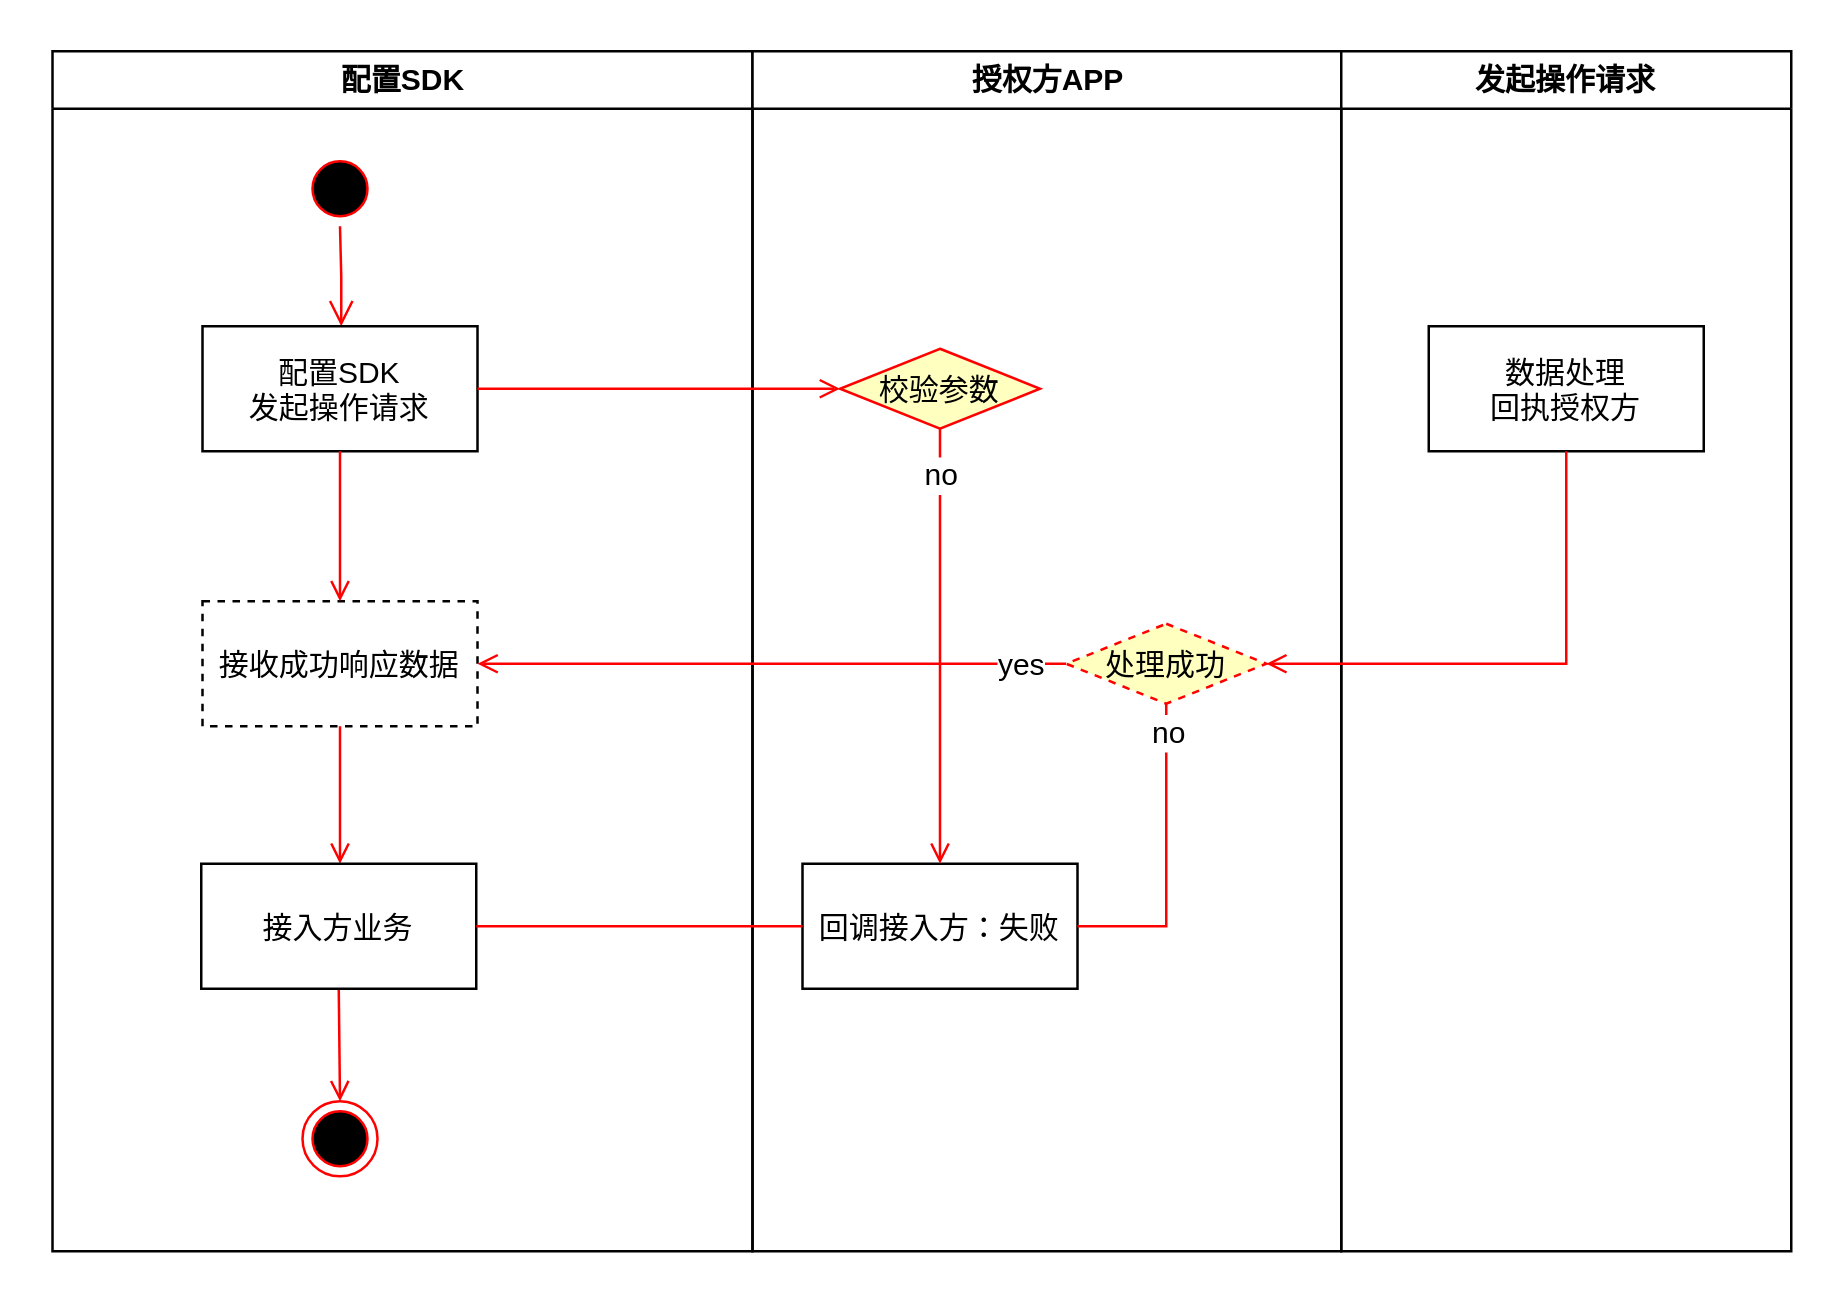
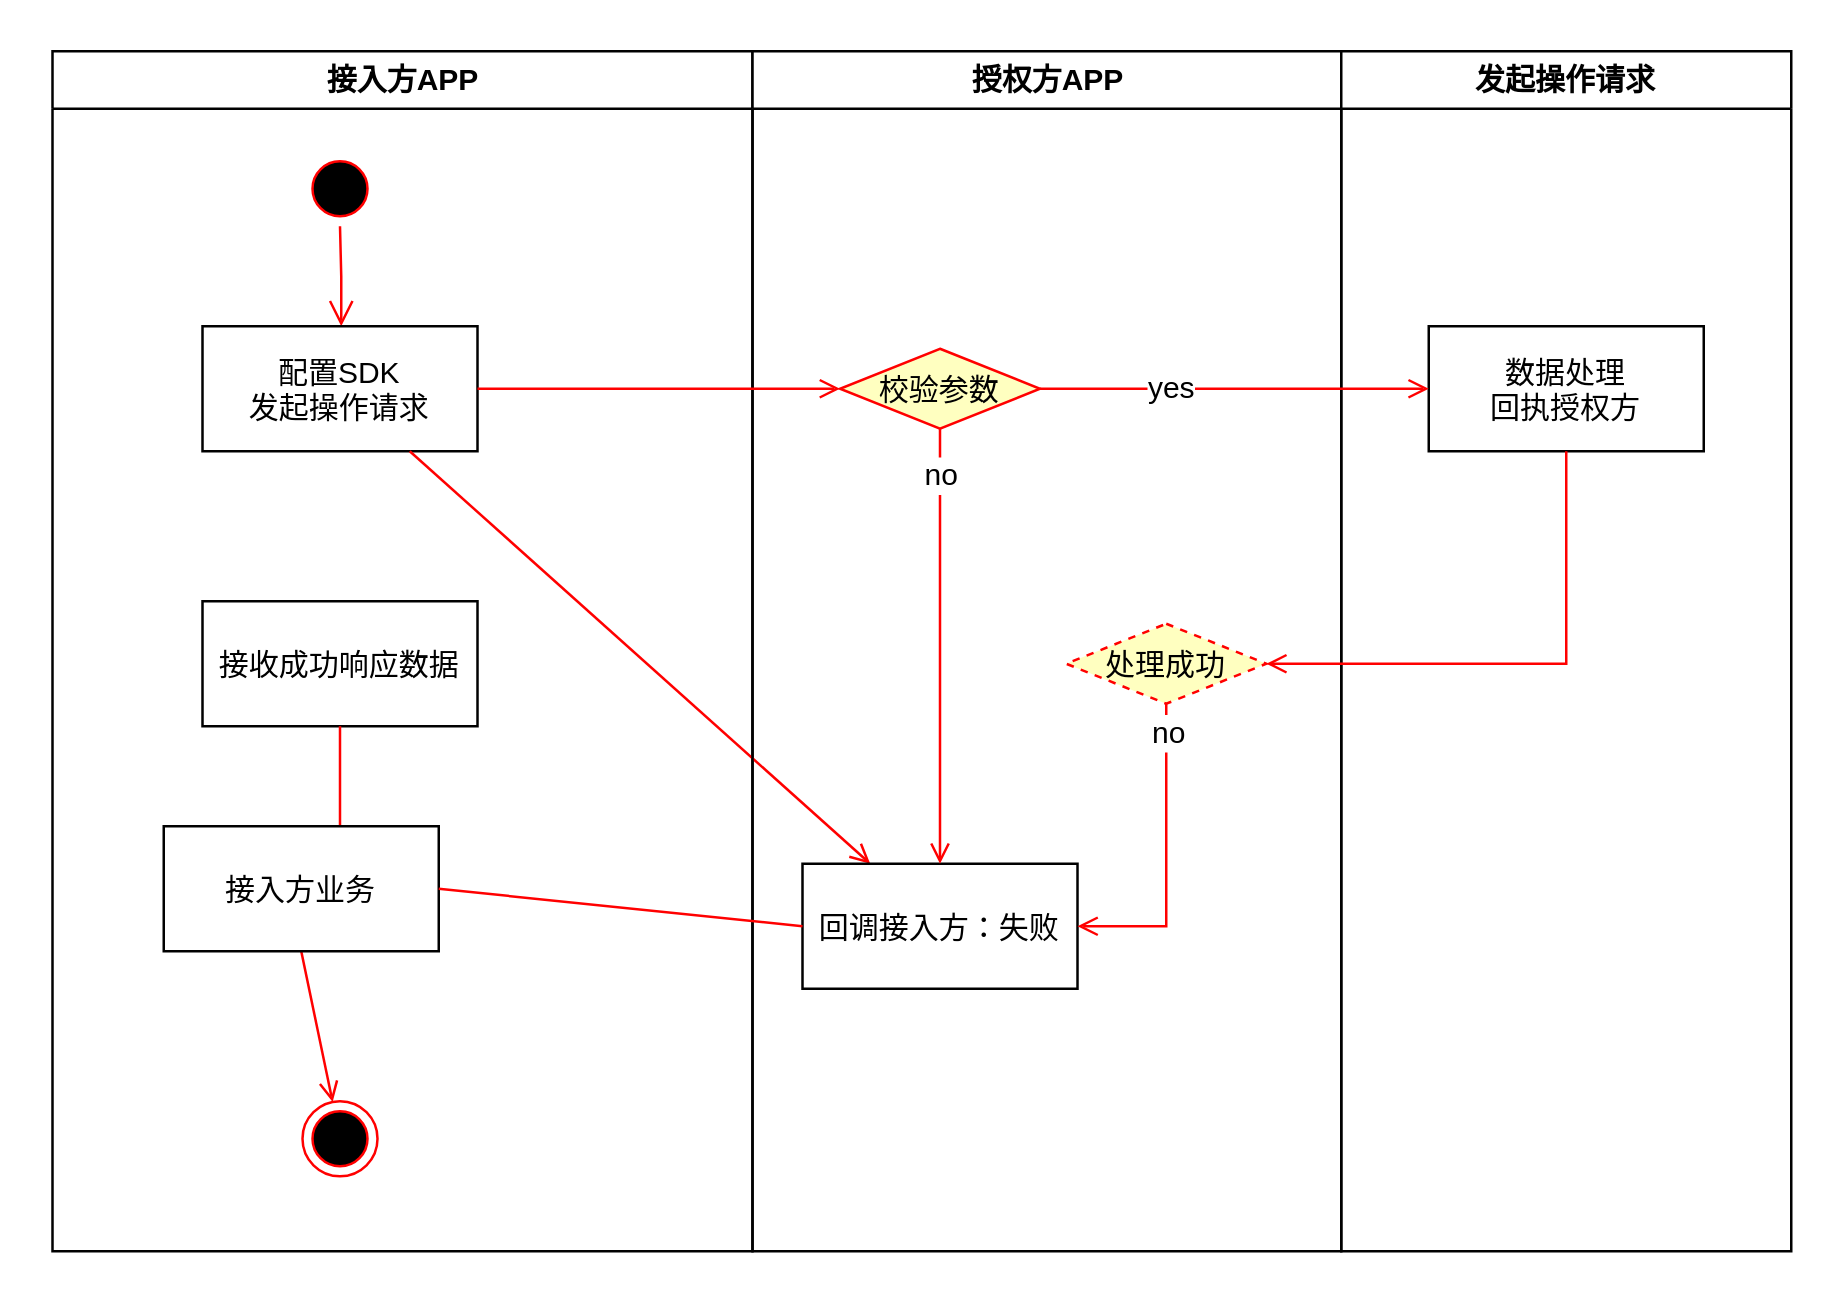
(404, 81) -> (404, 81)
none -> (1188, 389)
(340, 523) -> (525, 555)
(340, 664) -> (340, 664)
(847, 664) -> none
(339, 926) -> (301, 889)
(1083, 926) -> (1086, 926)
